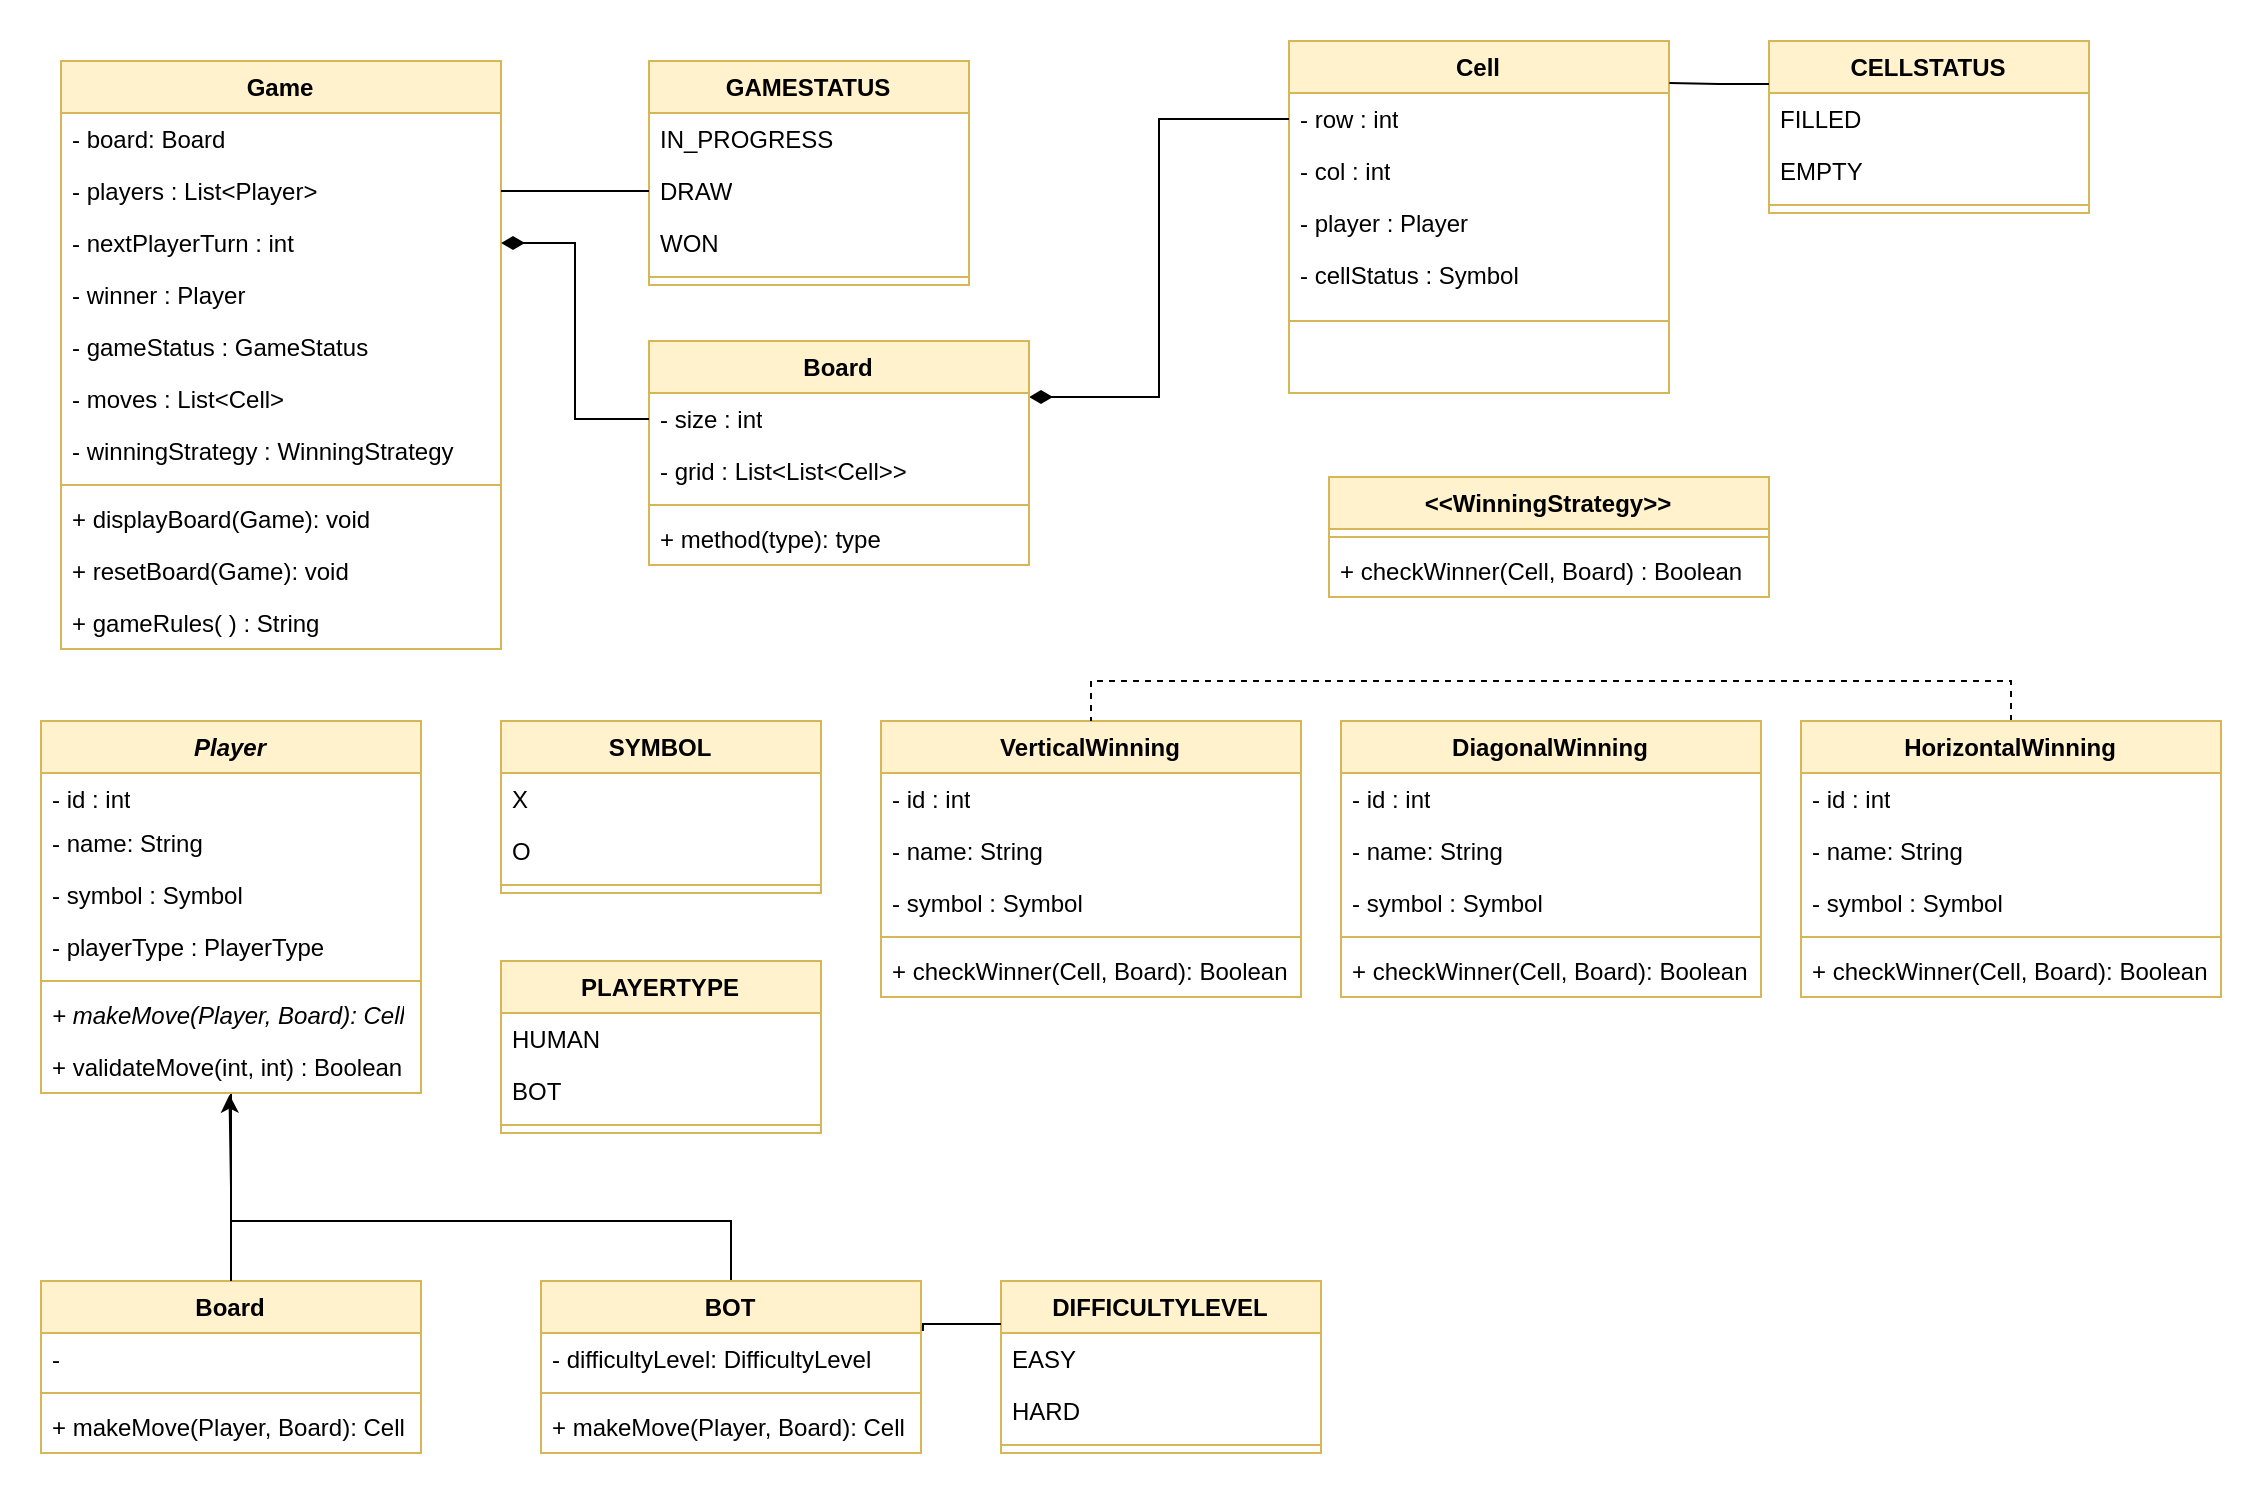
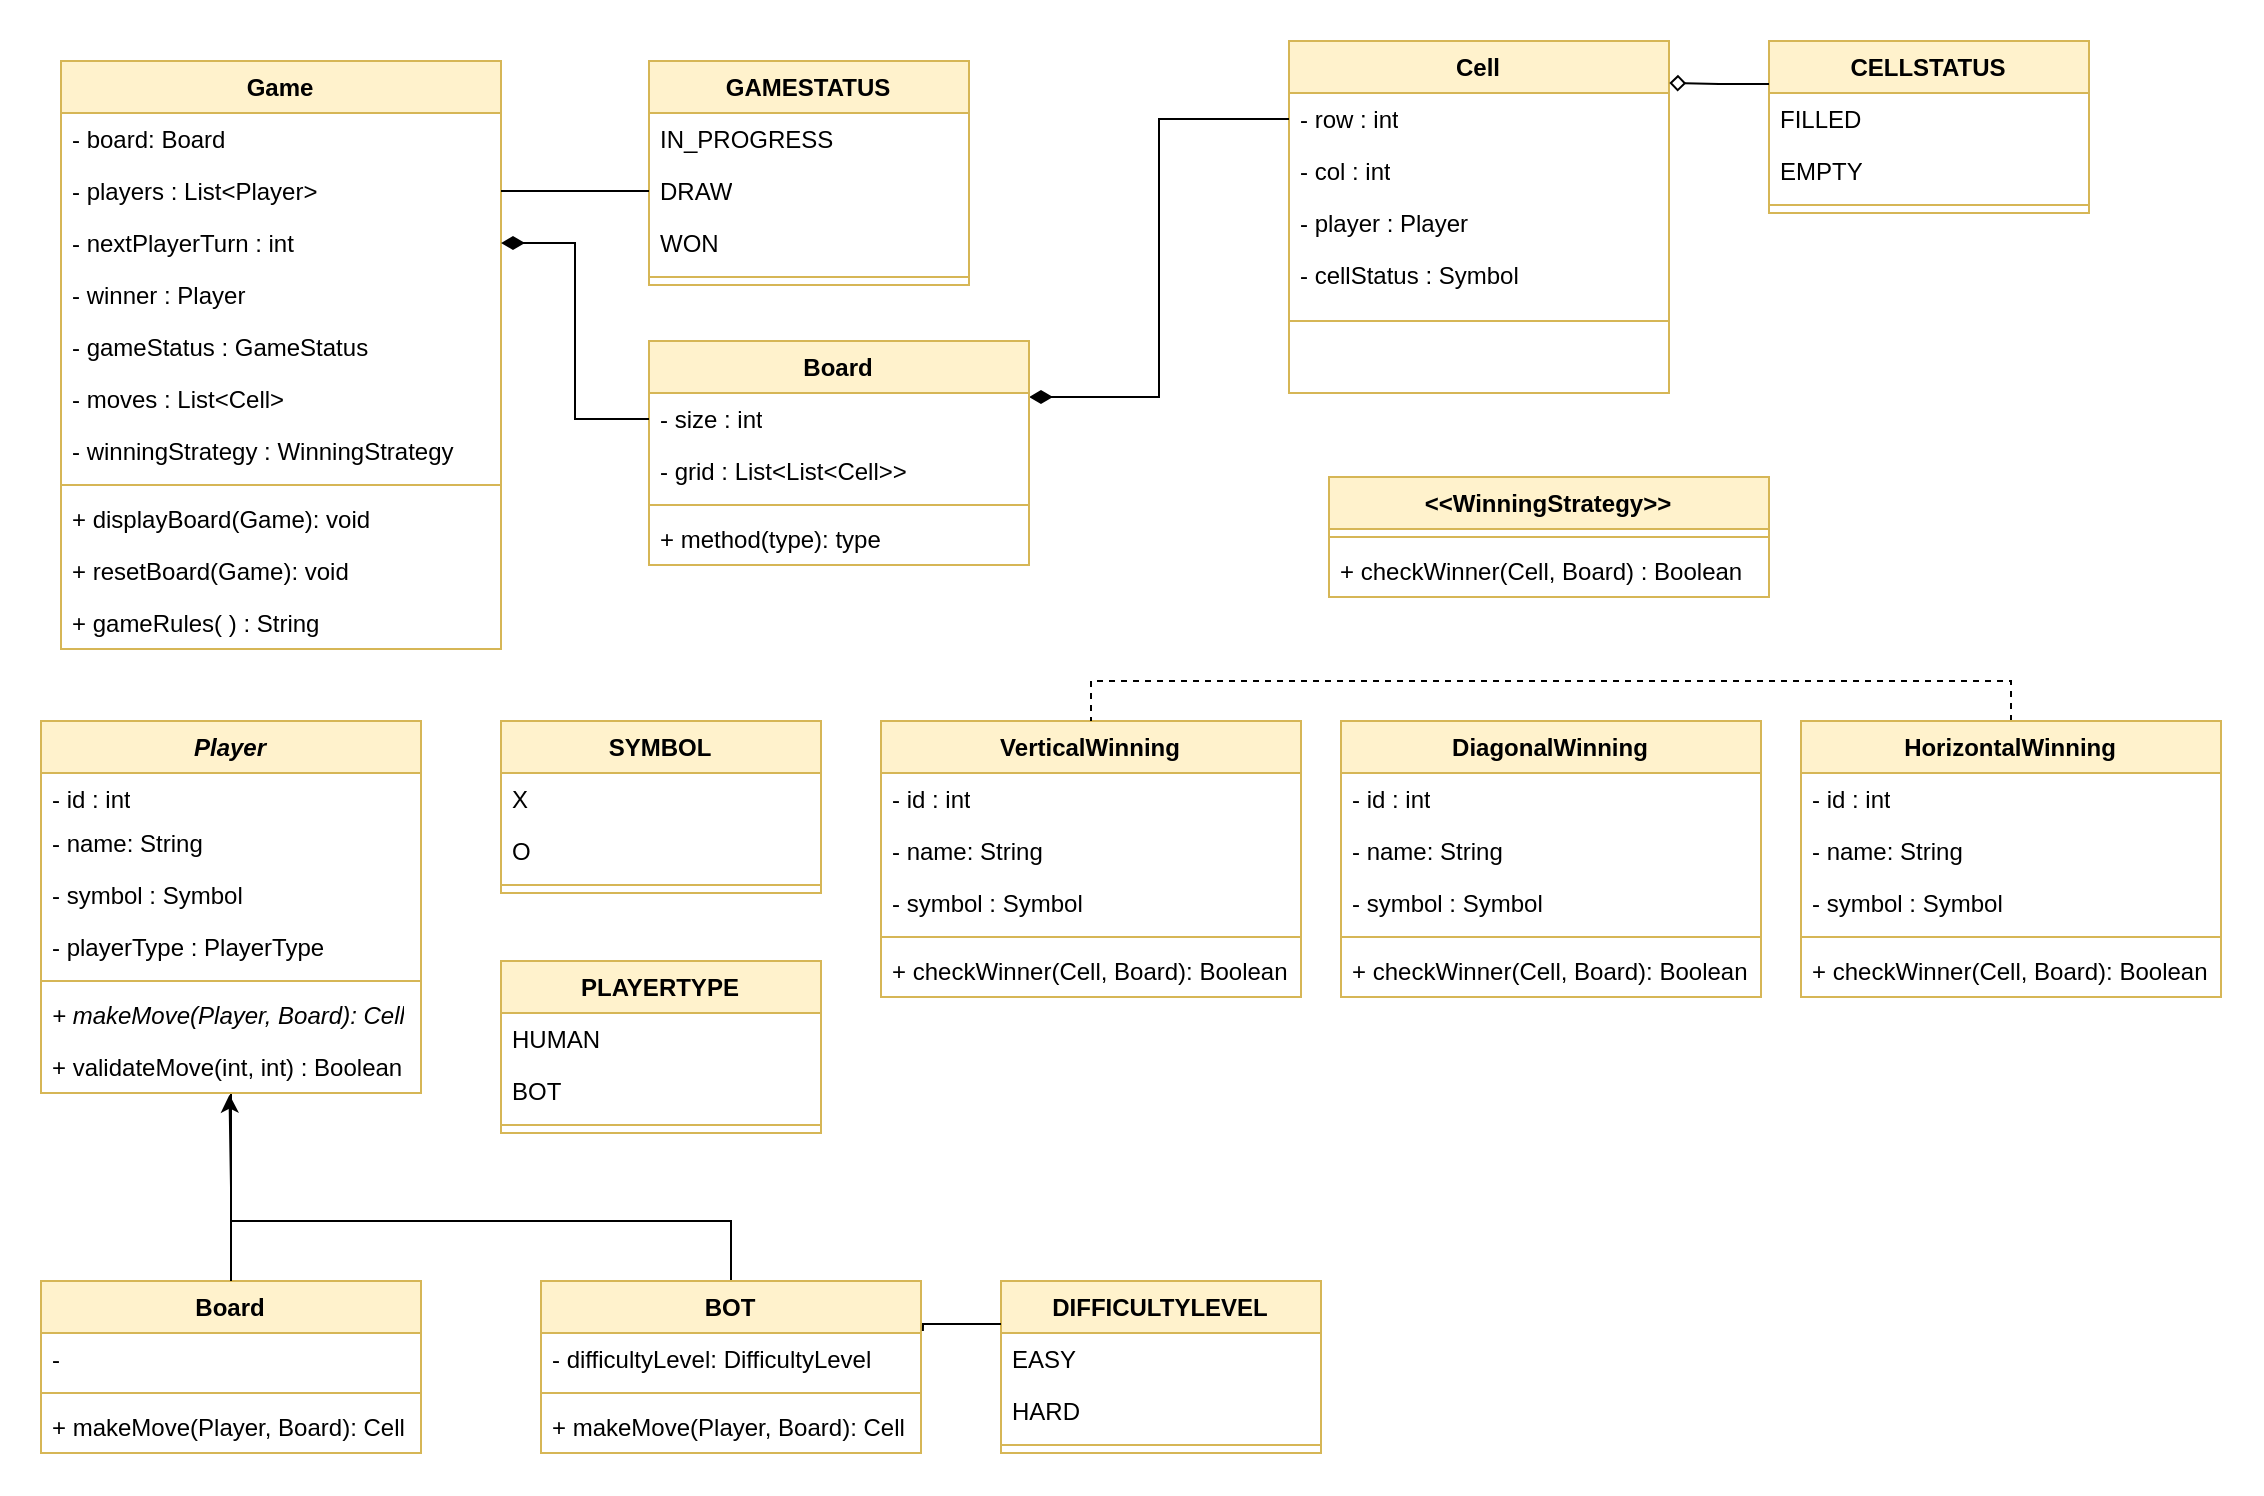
(1677, 83) -> (1686, 83)
